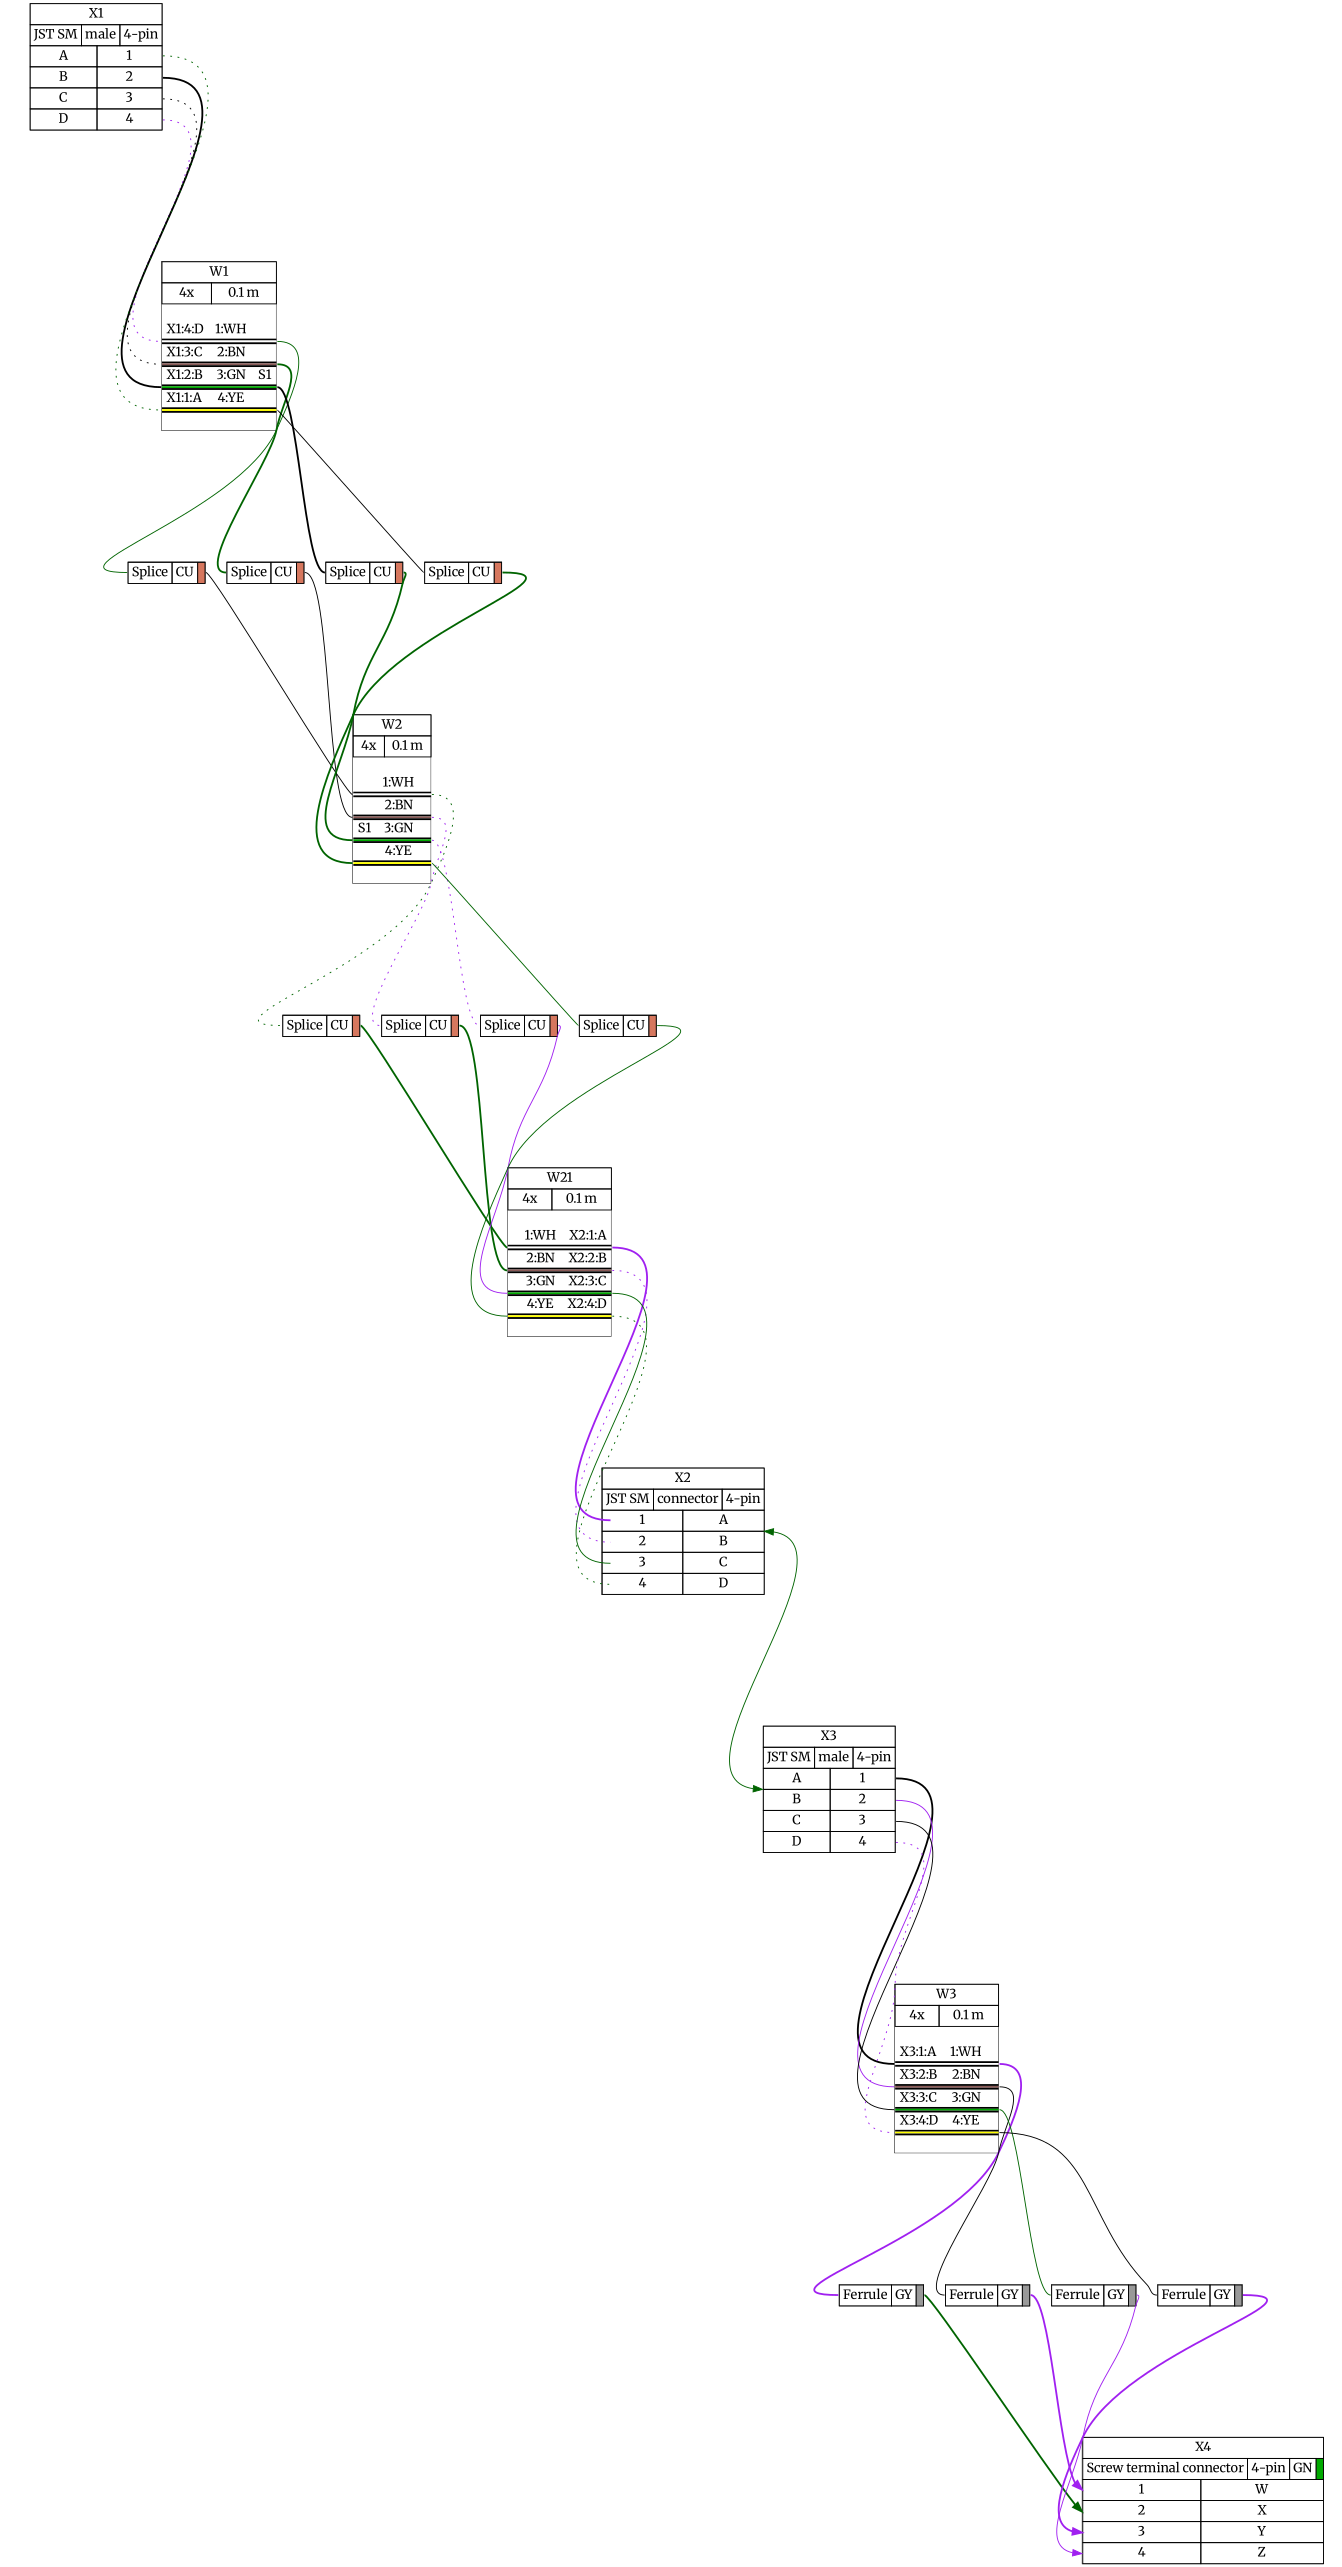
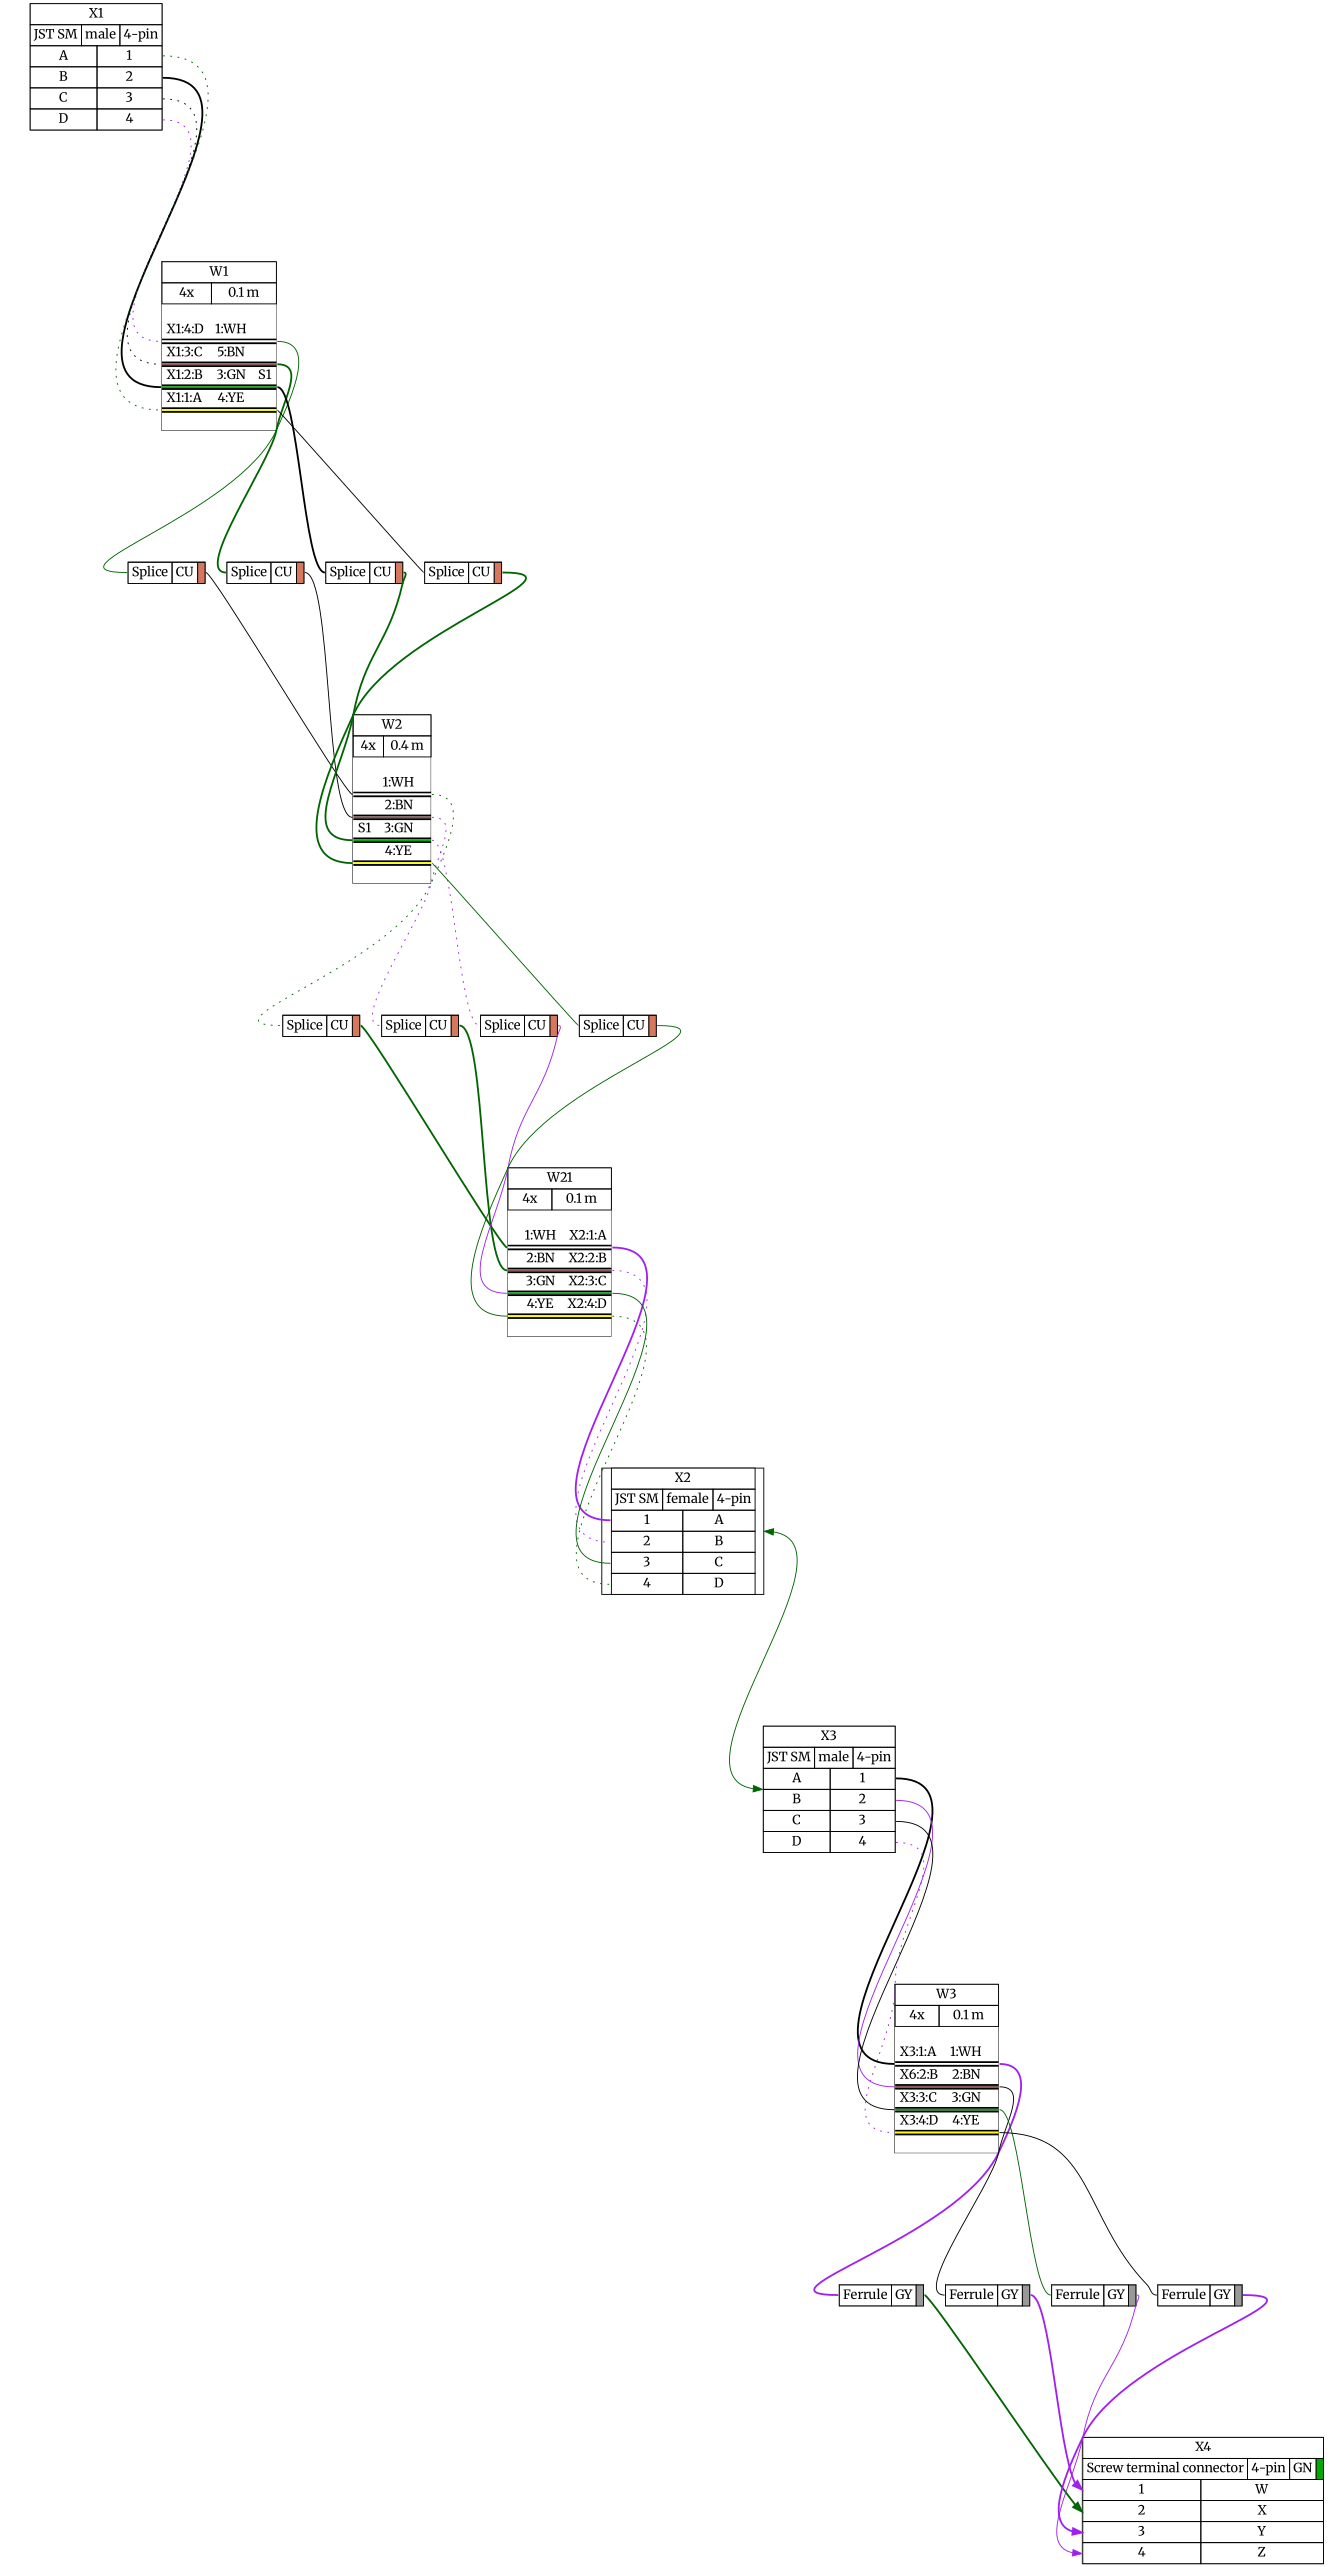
(231, 352) -> (231, 352)
(408, 746) -> (407, 746)
(688, 1499) -> (688, 1499)
(917, 2075) -> (918, 2075)
